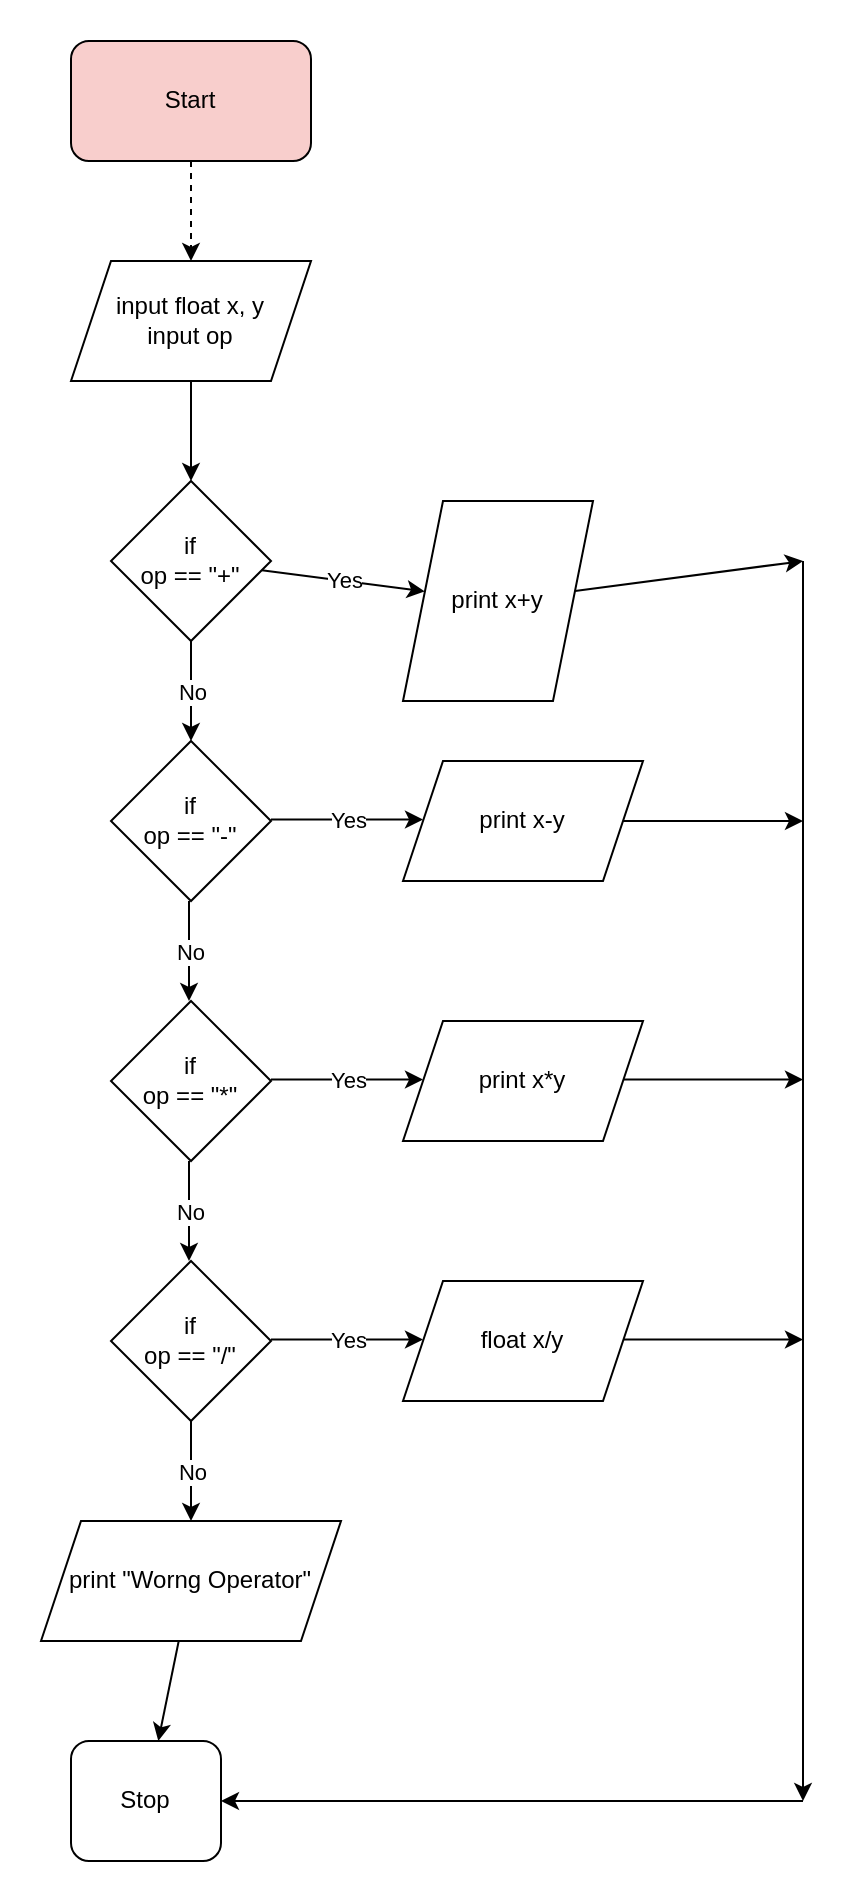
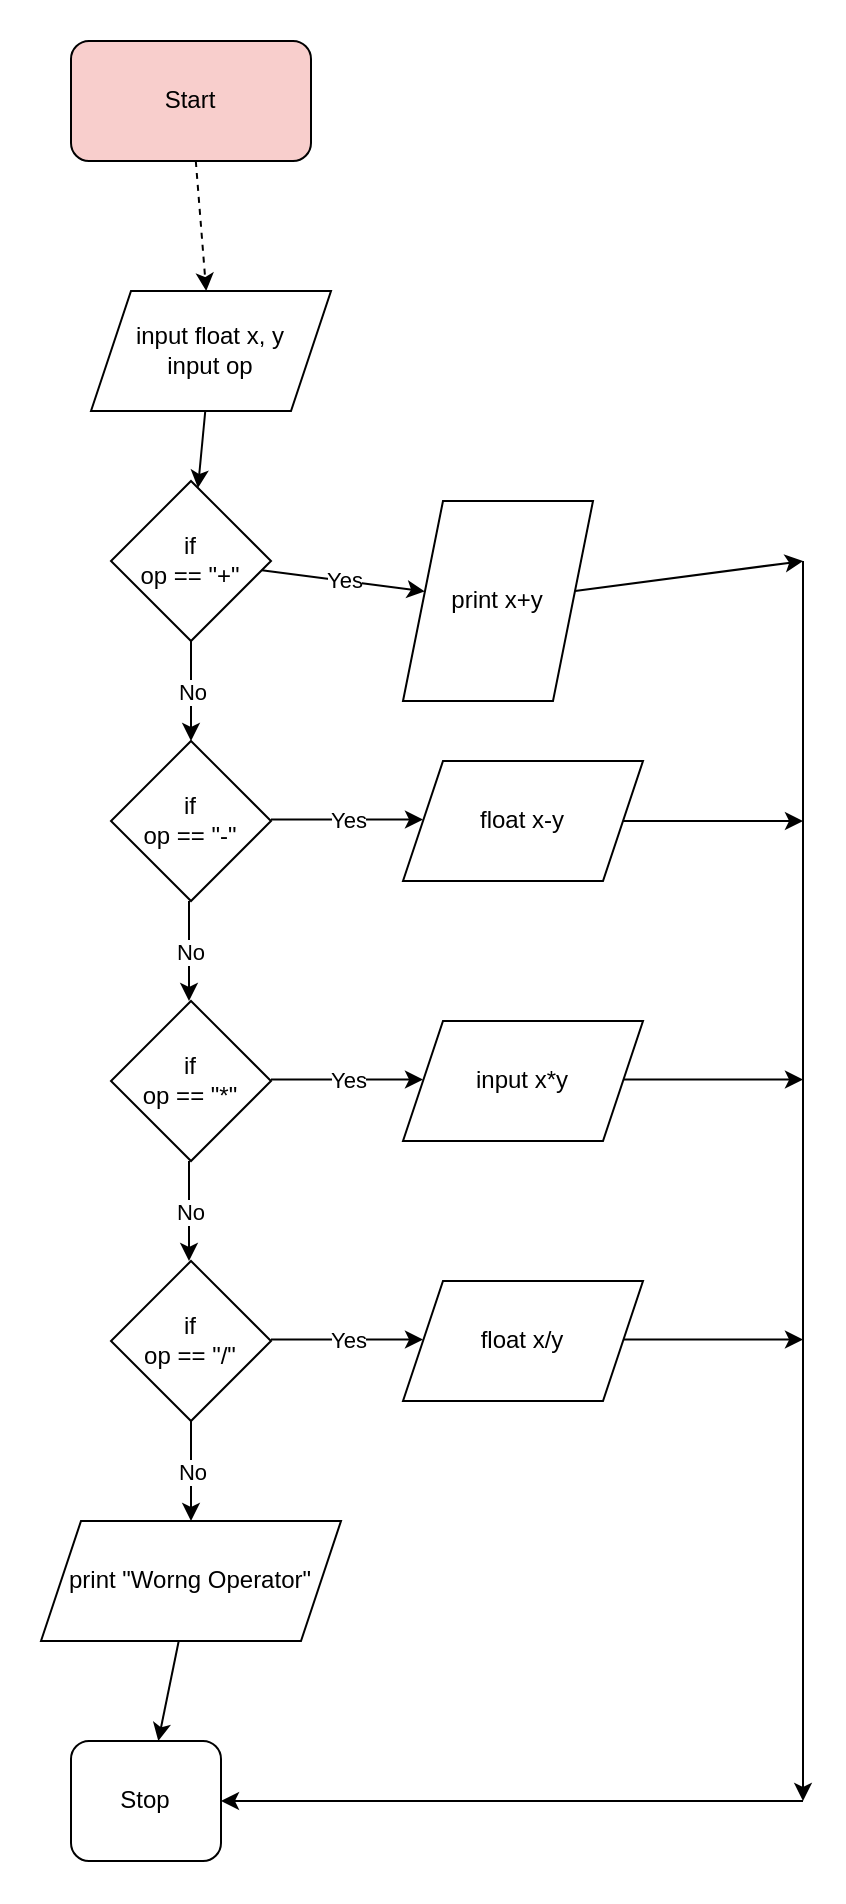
(191, 321) -> (211, 351)
(523, 821) -> (523, 821)
(523, 1081) -> (523, 1081)
